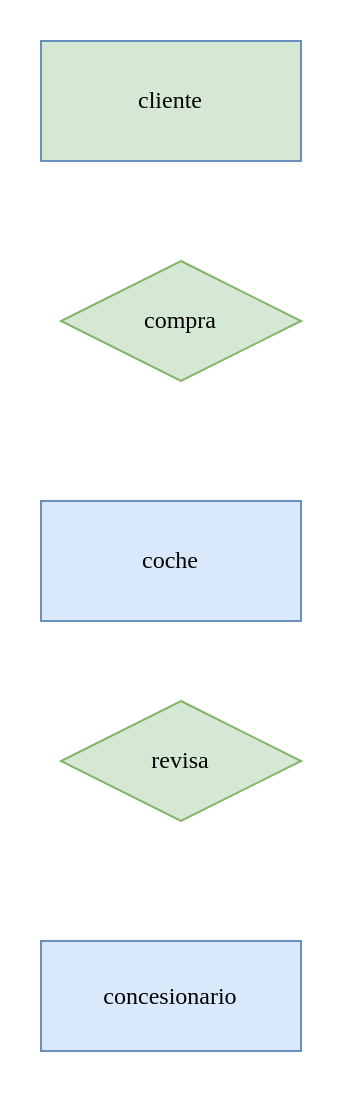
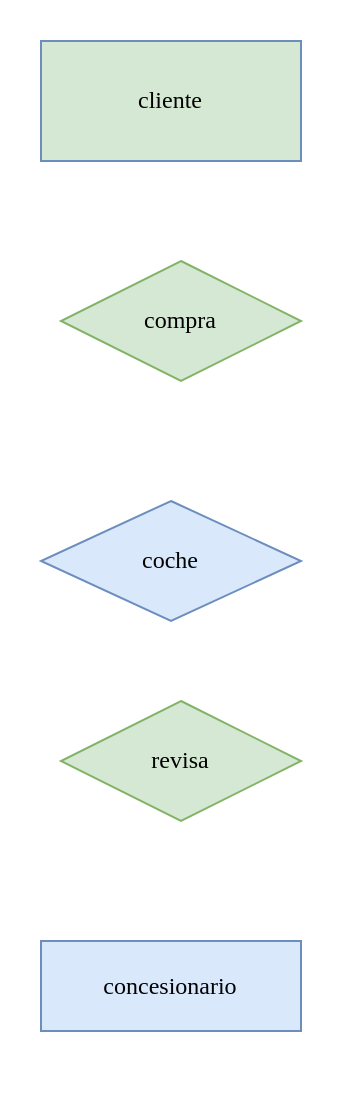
(171, 561) -> (171, 561)
(171, 996) -> (171, 986)
